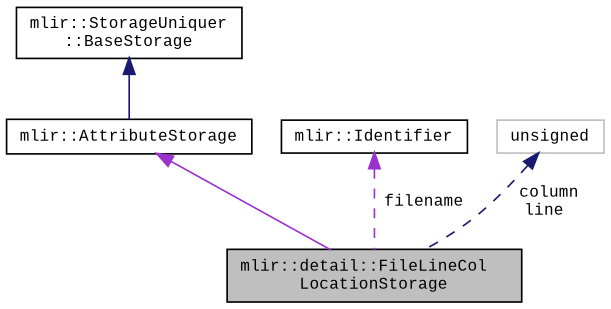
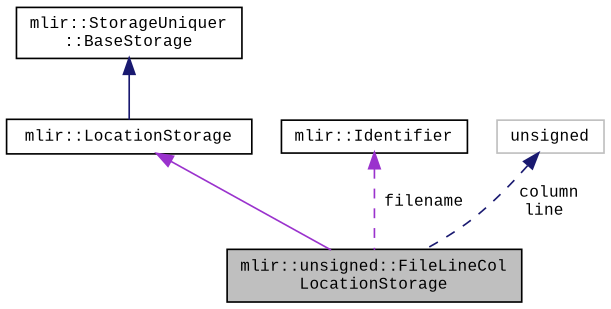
(129, 137) -> (129, 137)
(374, 276) -> (374, 276)
